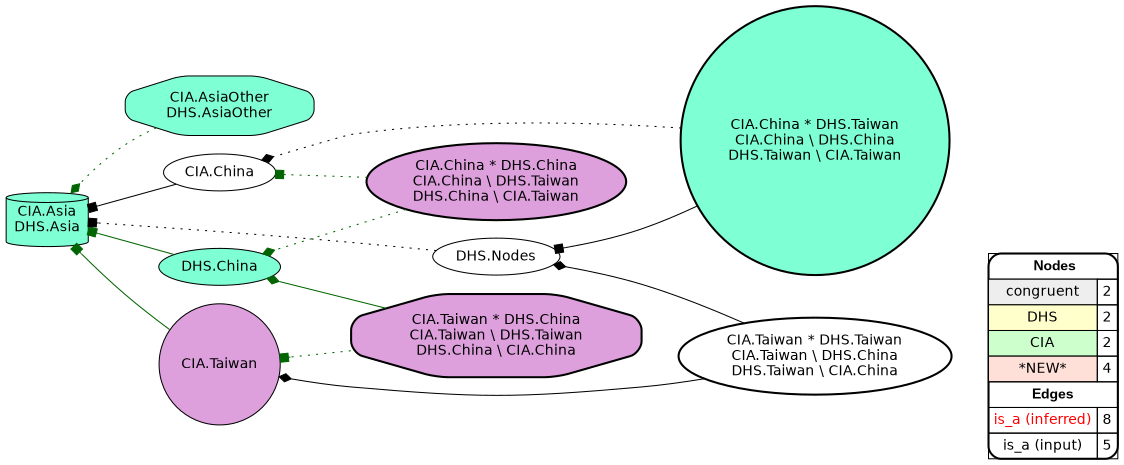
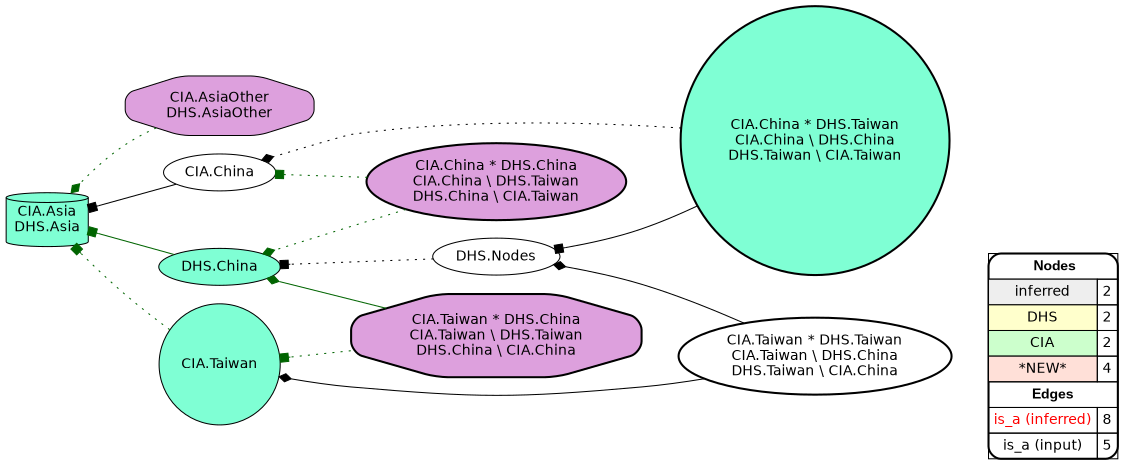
(220, 106) -> (220, 106)
(268, 235) -> (362, 262)
(1043, 291) -> (1043, 291)
(124, 293) -> (124, 293)
(220, 364) -> (220, 364)
